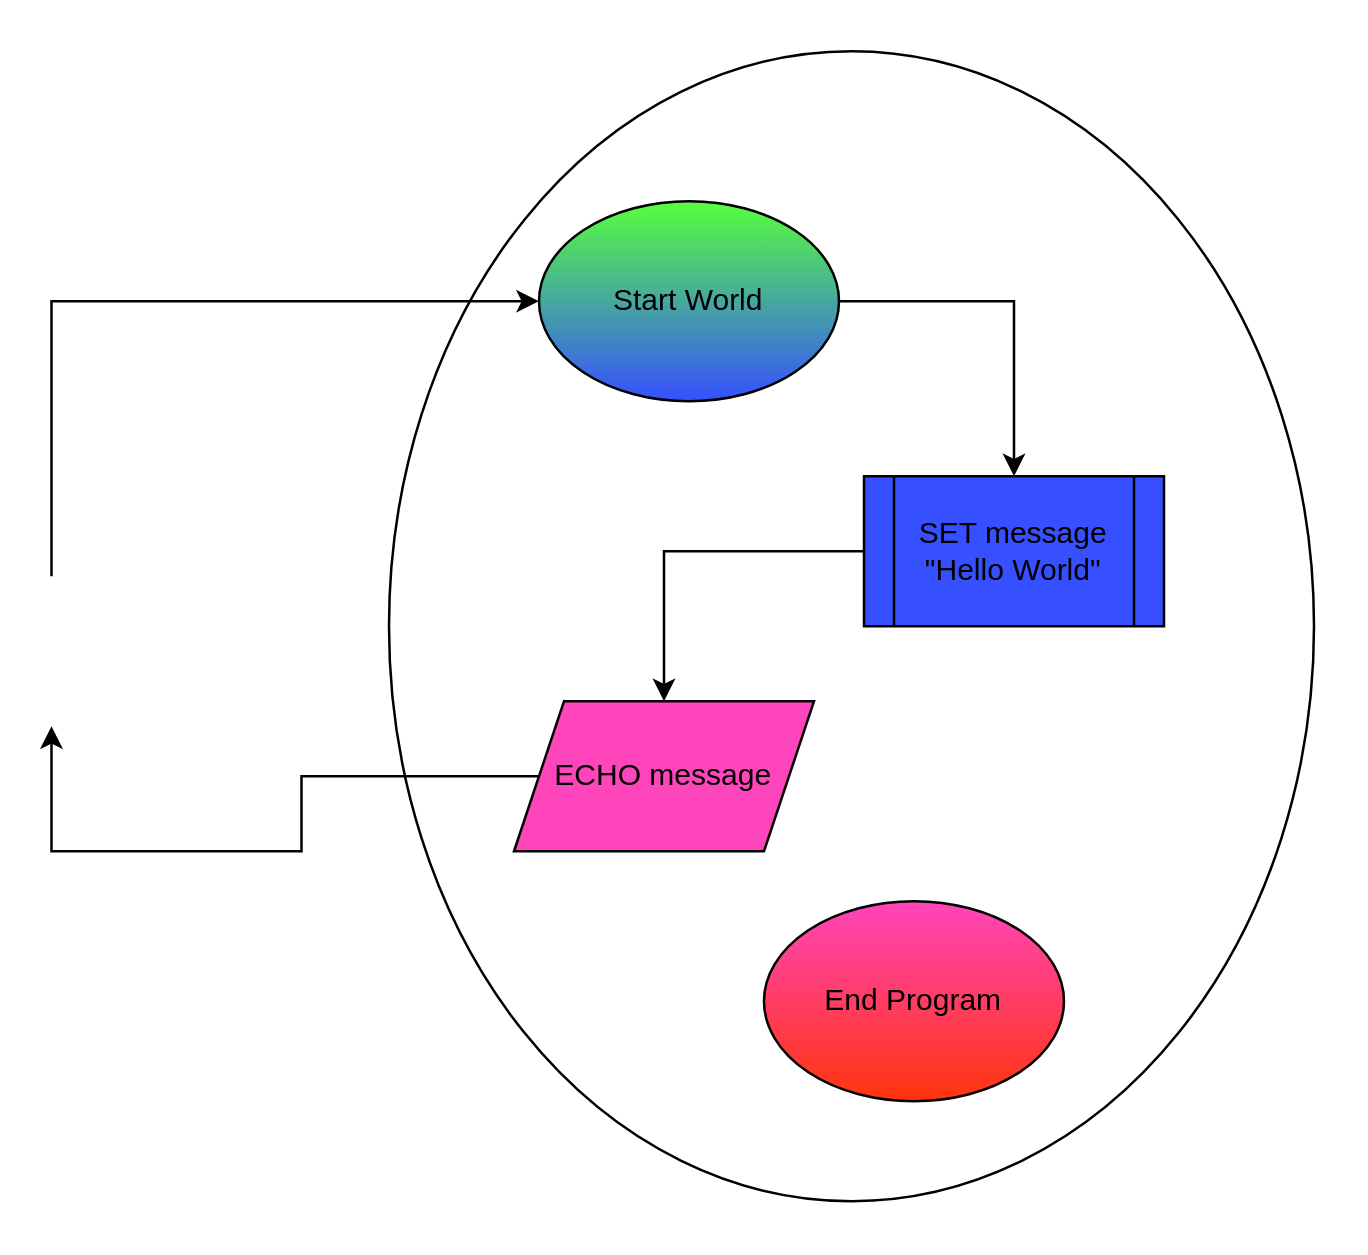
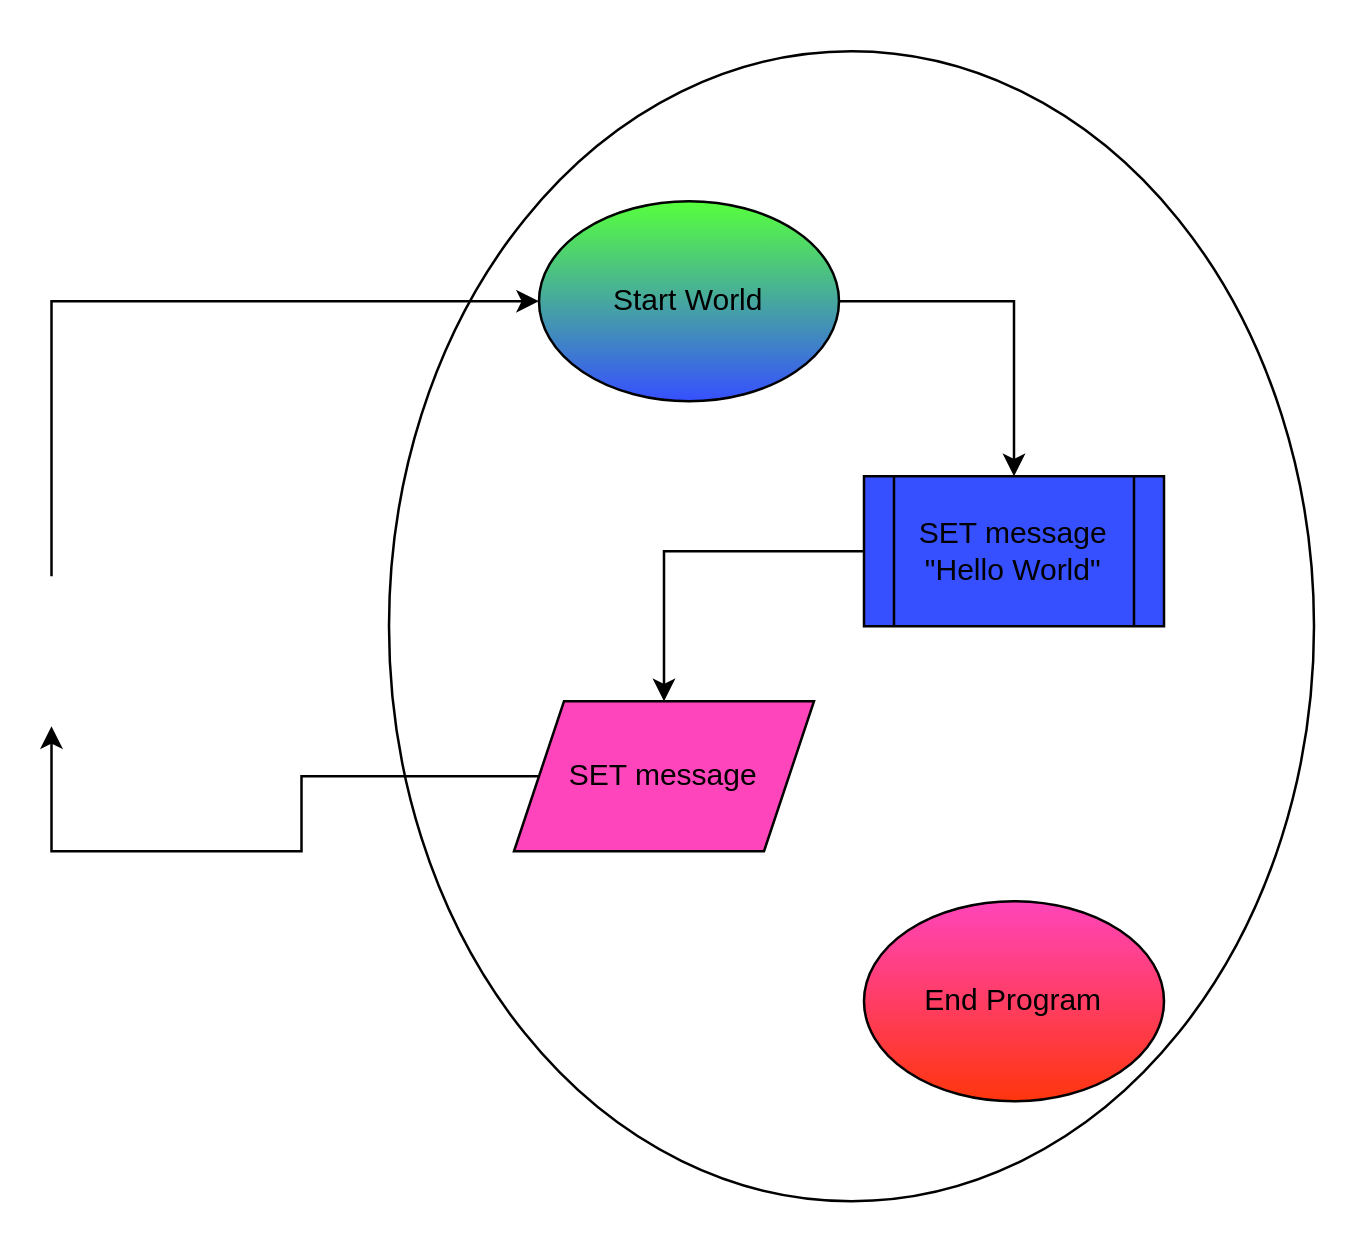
(664, 776) -> (664, 776)
(914, 1001) -> (1014, 1001)
